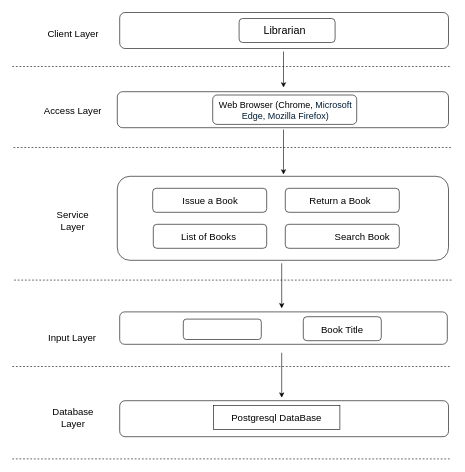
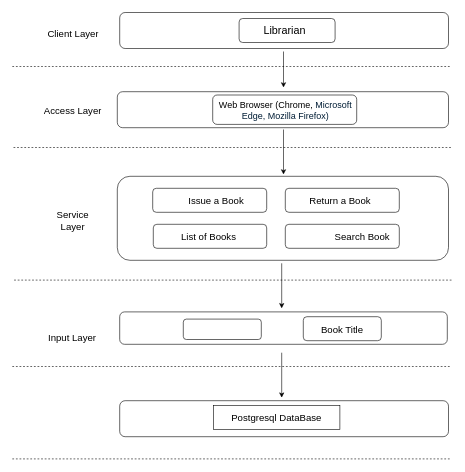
(210, 200) -> (216, 200)
(73, 417) -> none
